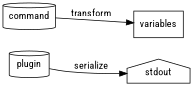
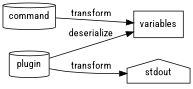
none -> (88, 46)
(91, 66) -> (91, 66)
